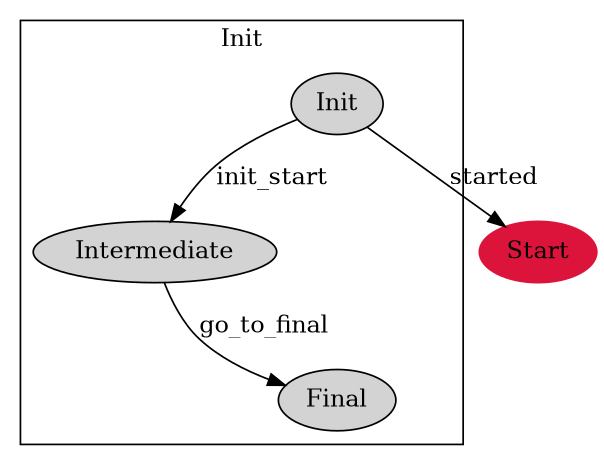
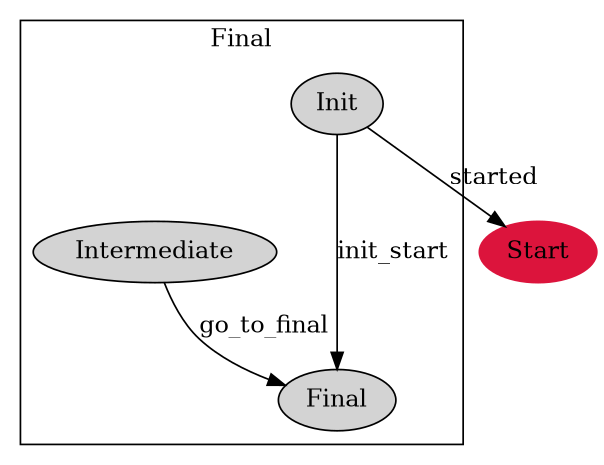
(242, 40) -> (242, 40)
(231, 154) -> (337, 243)
